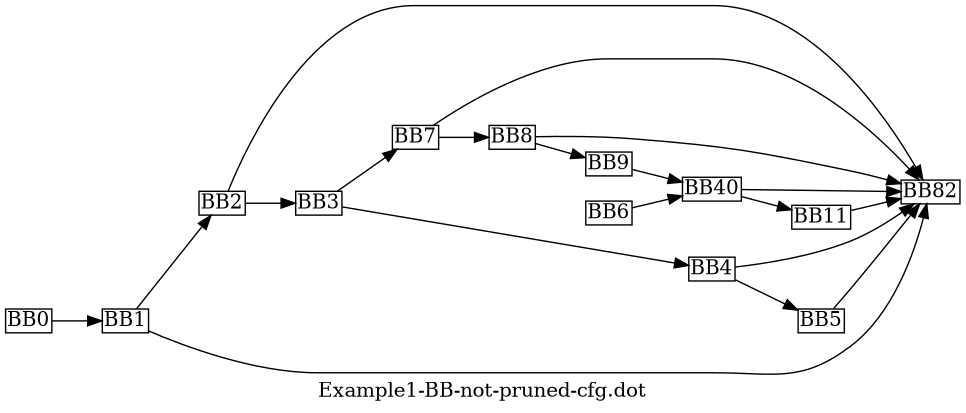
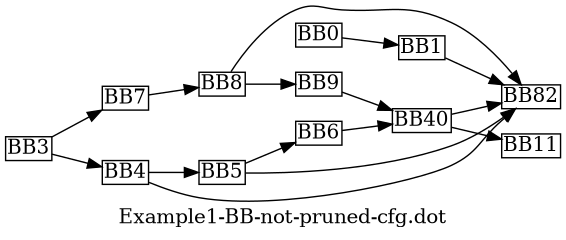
(681, 59) -> none
none -> (264, 156)
(222, 203) -> none
(869, 206) -> none
